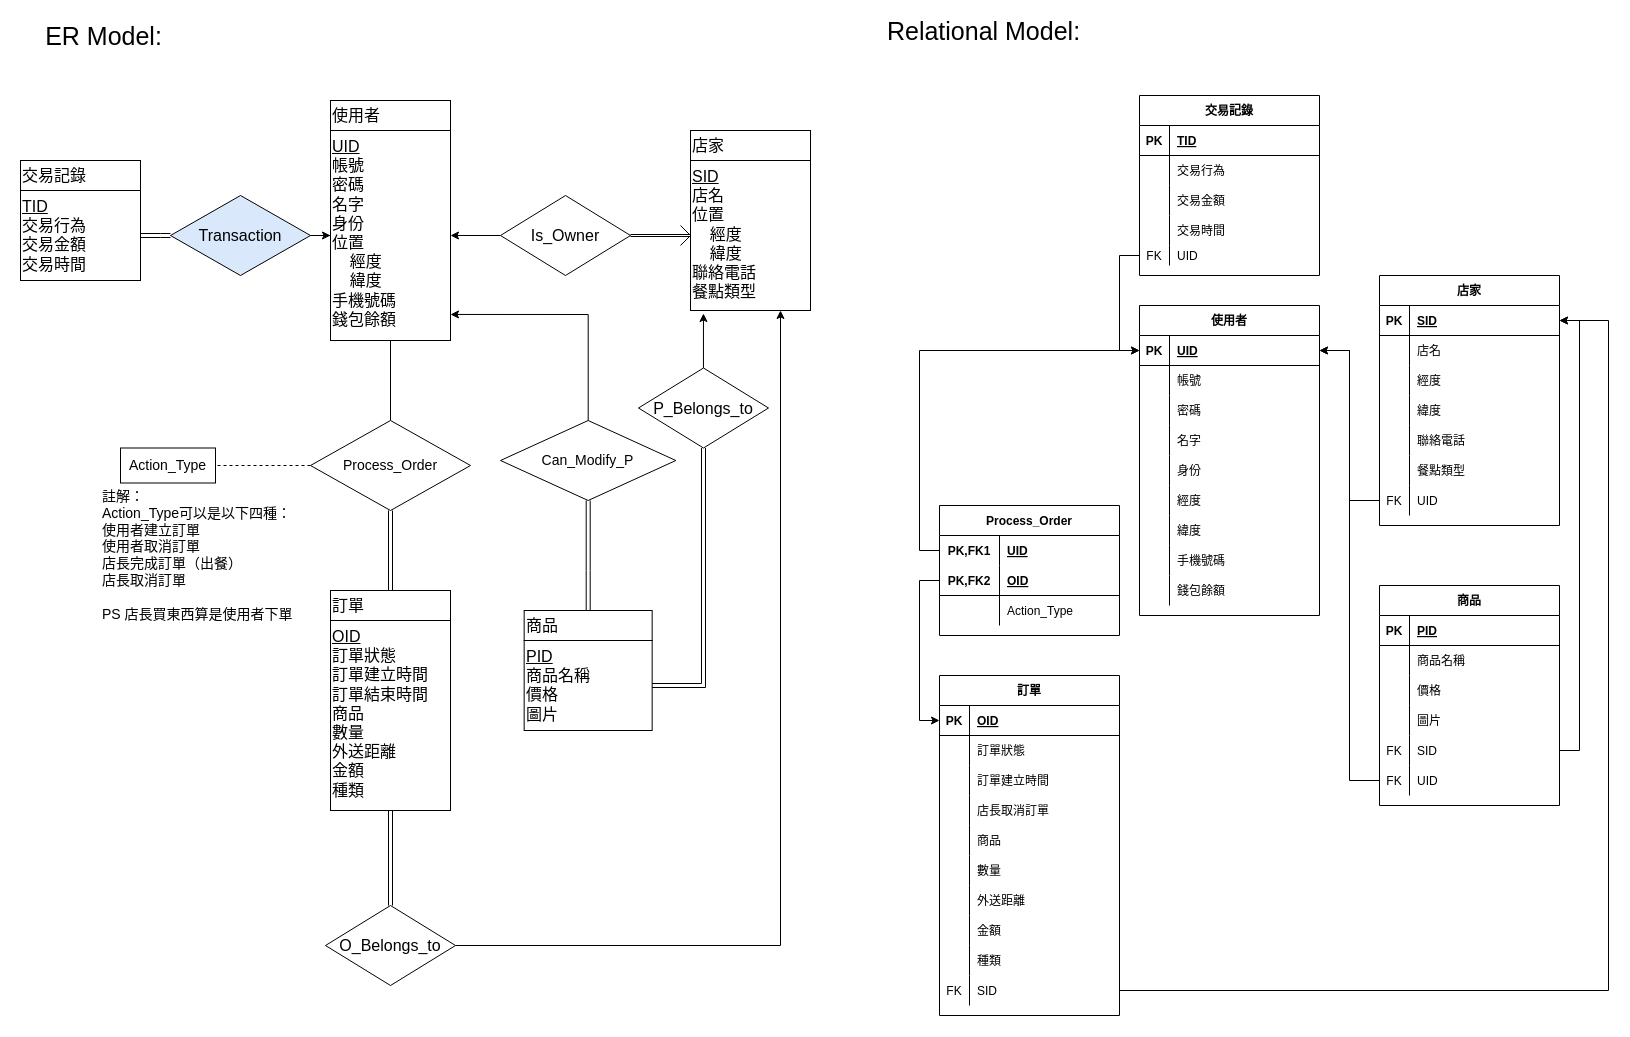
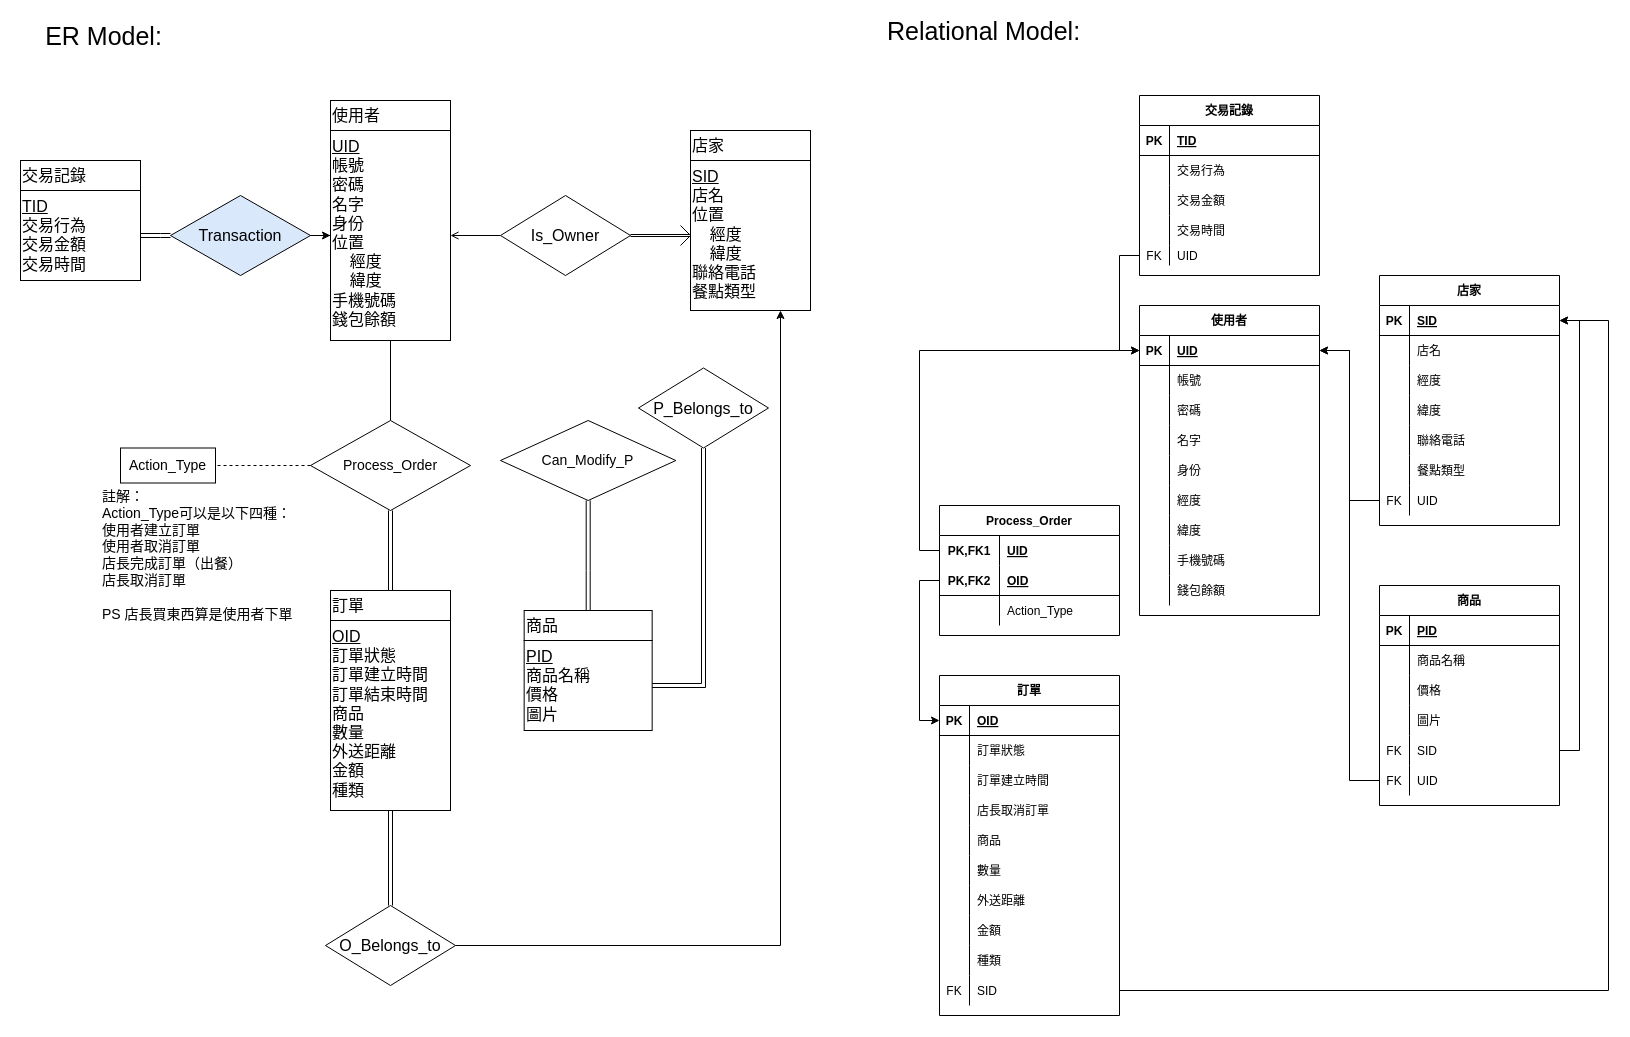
(459, 236) -> (457, 236)
(575, 314) -> none
(703, 344) -> none
